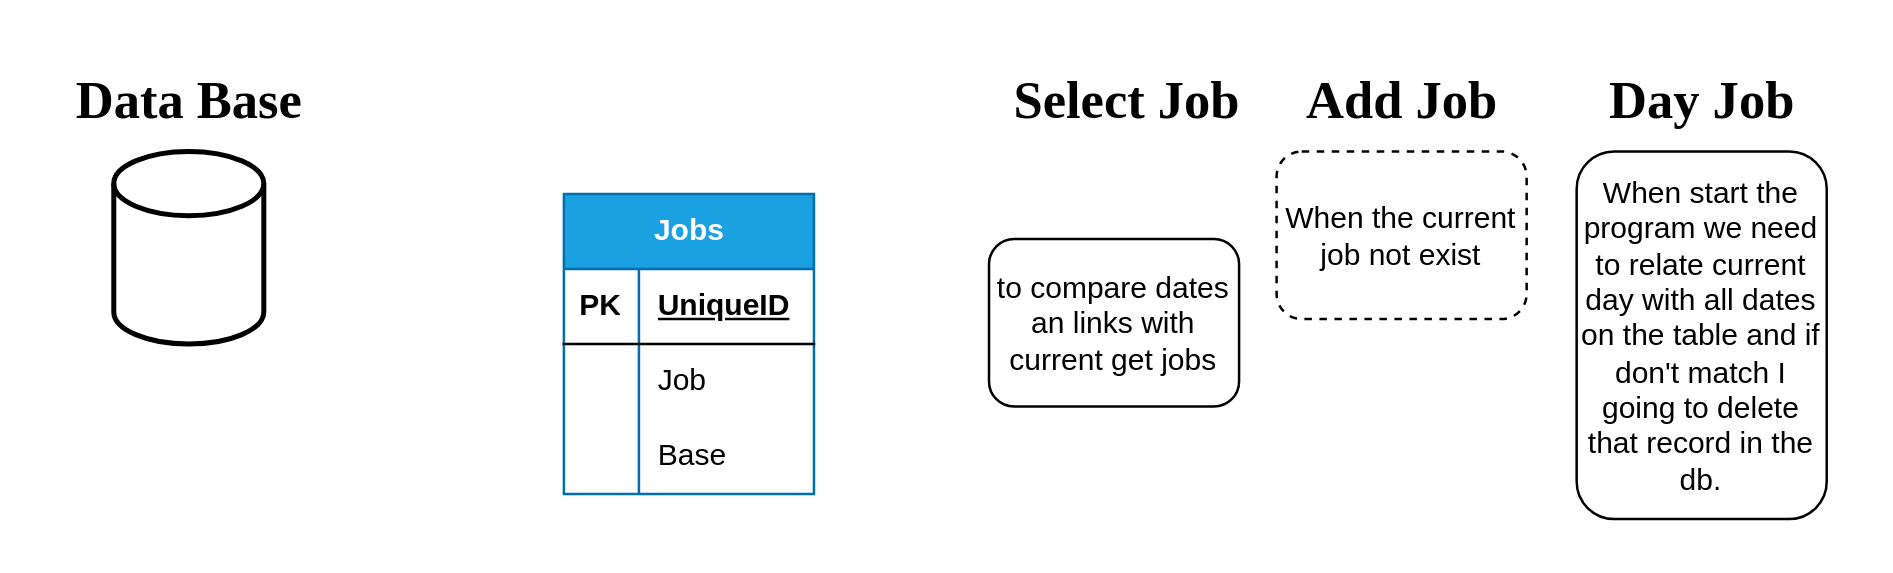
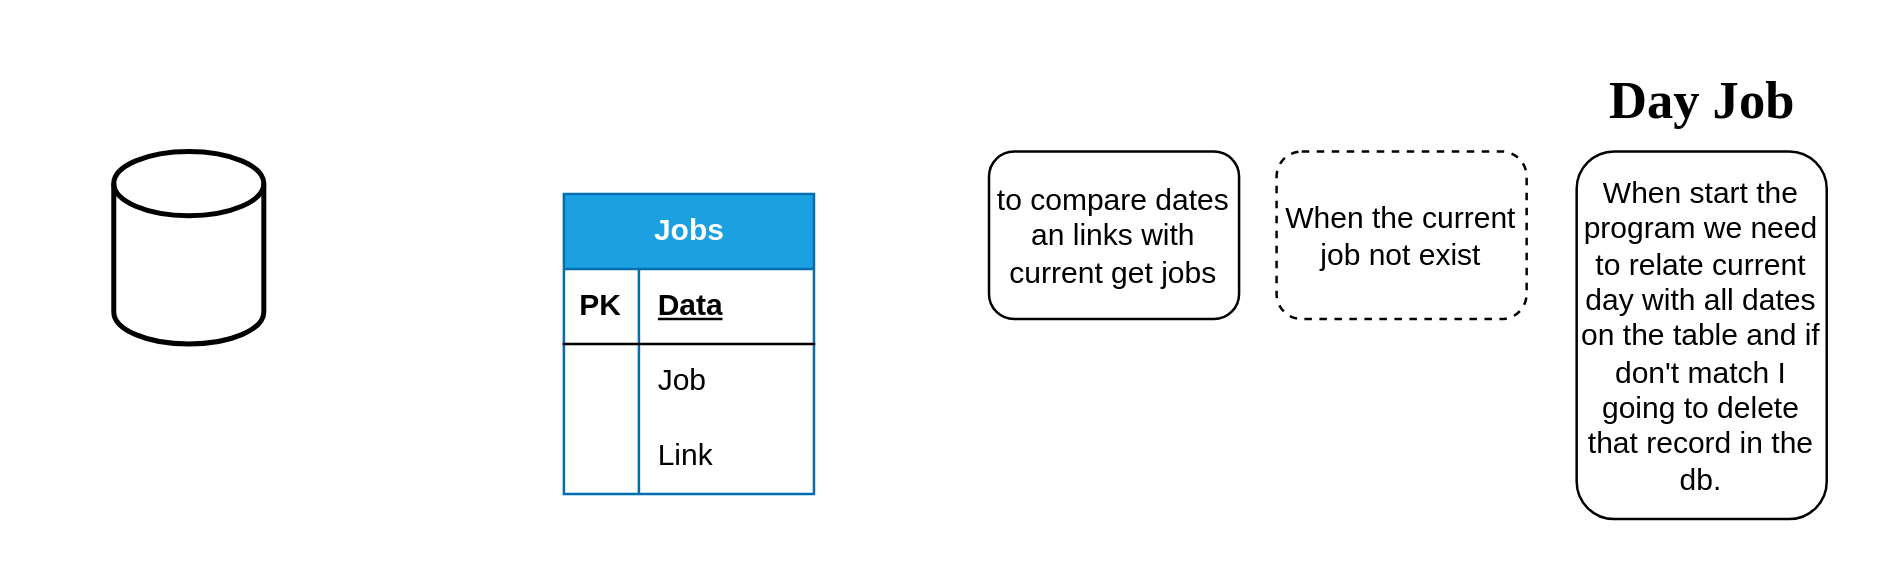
(189, 101) -> none
(1126, 101) -> none
(1401, 101) -> none
(722, 306) -> (692, 306)
(1114, 323) -> (1114, 235)
(692, 456) -> (688, 456)
